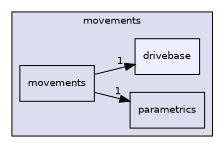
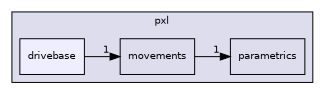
(112, 21) -> (162, 21)
(110, 71) -> (97, 57)
